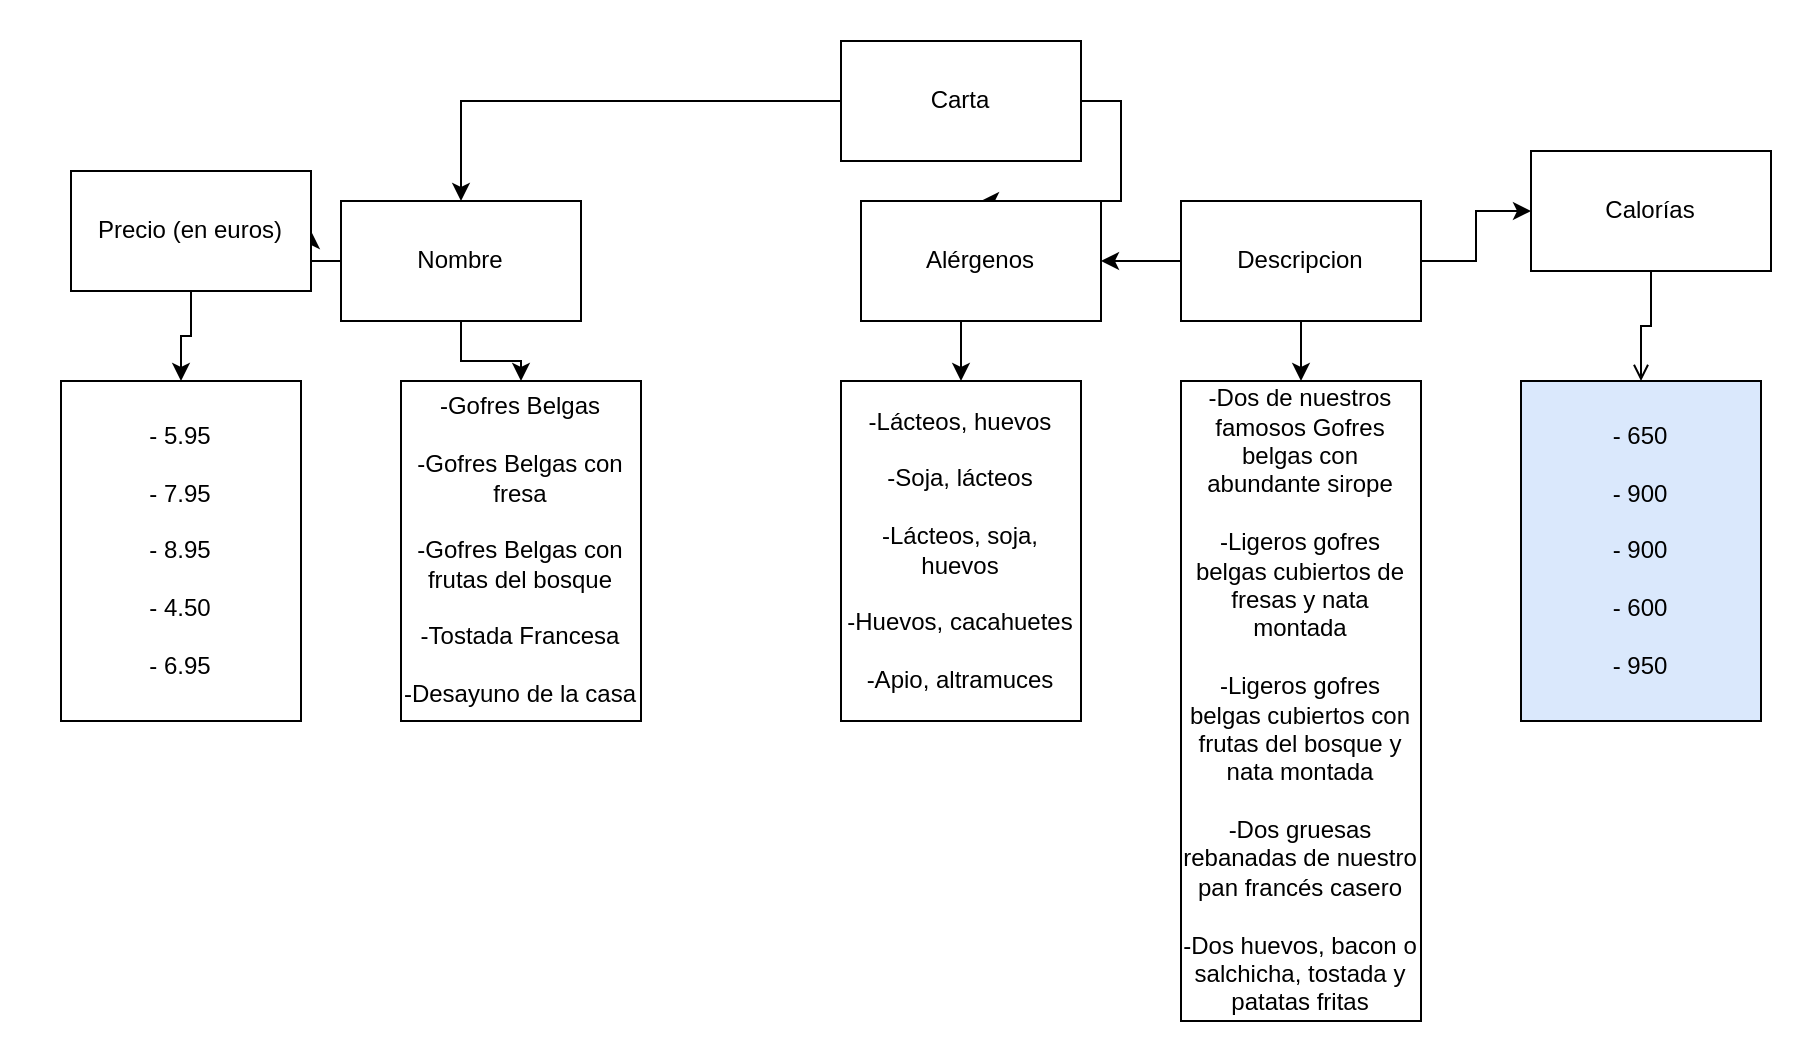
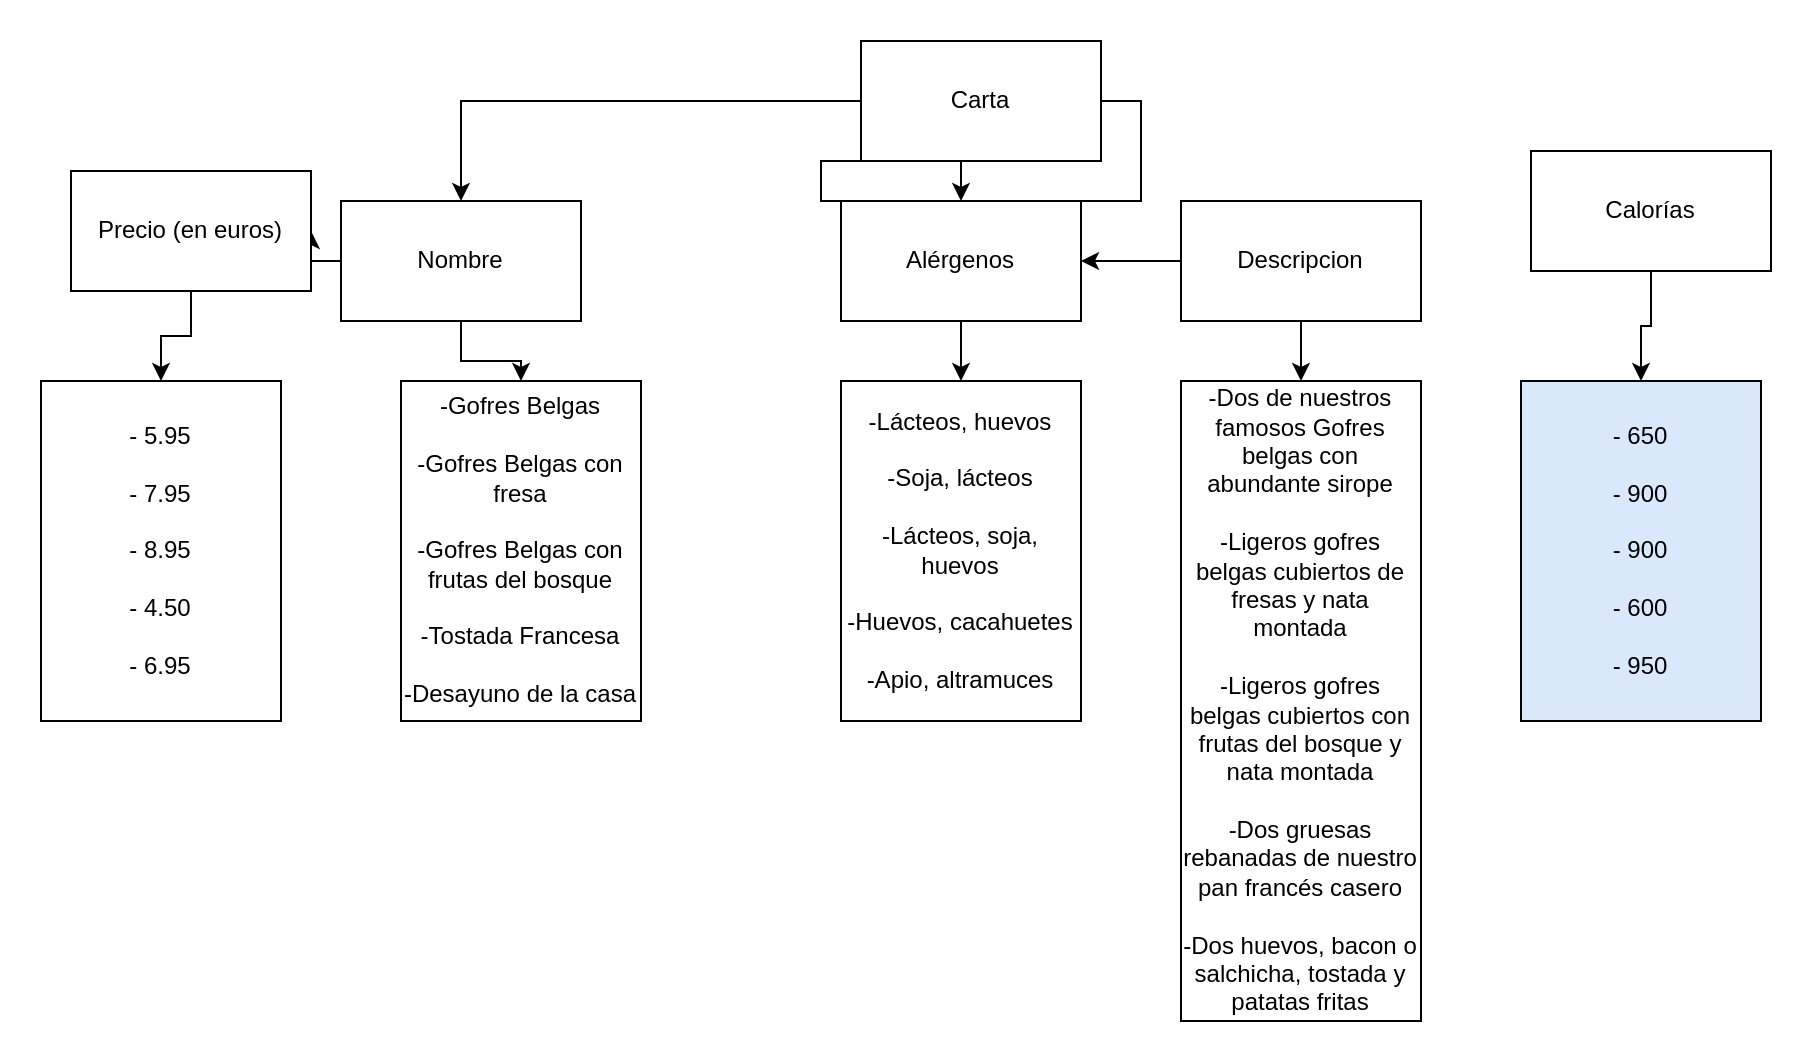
(961, 101) -> (981, 101)
(1476, 243) -> none
(981, 261) -> (961, 261)
(1641, 369) -> (1641, 366)
(181, 551) -> (161, 551)
